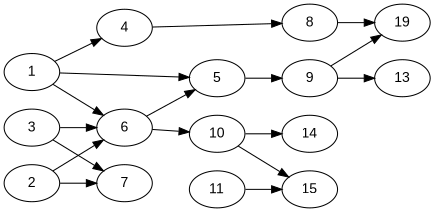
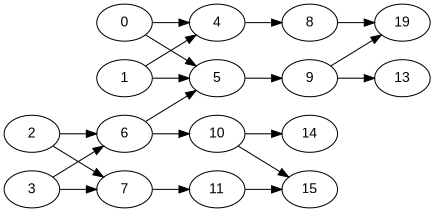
none -> (125, 23)
(74, 97) -> none
none -> (166, 189)
